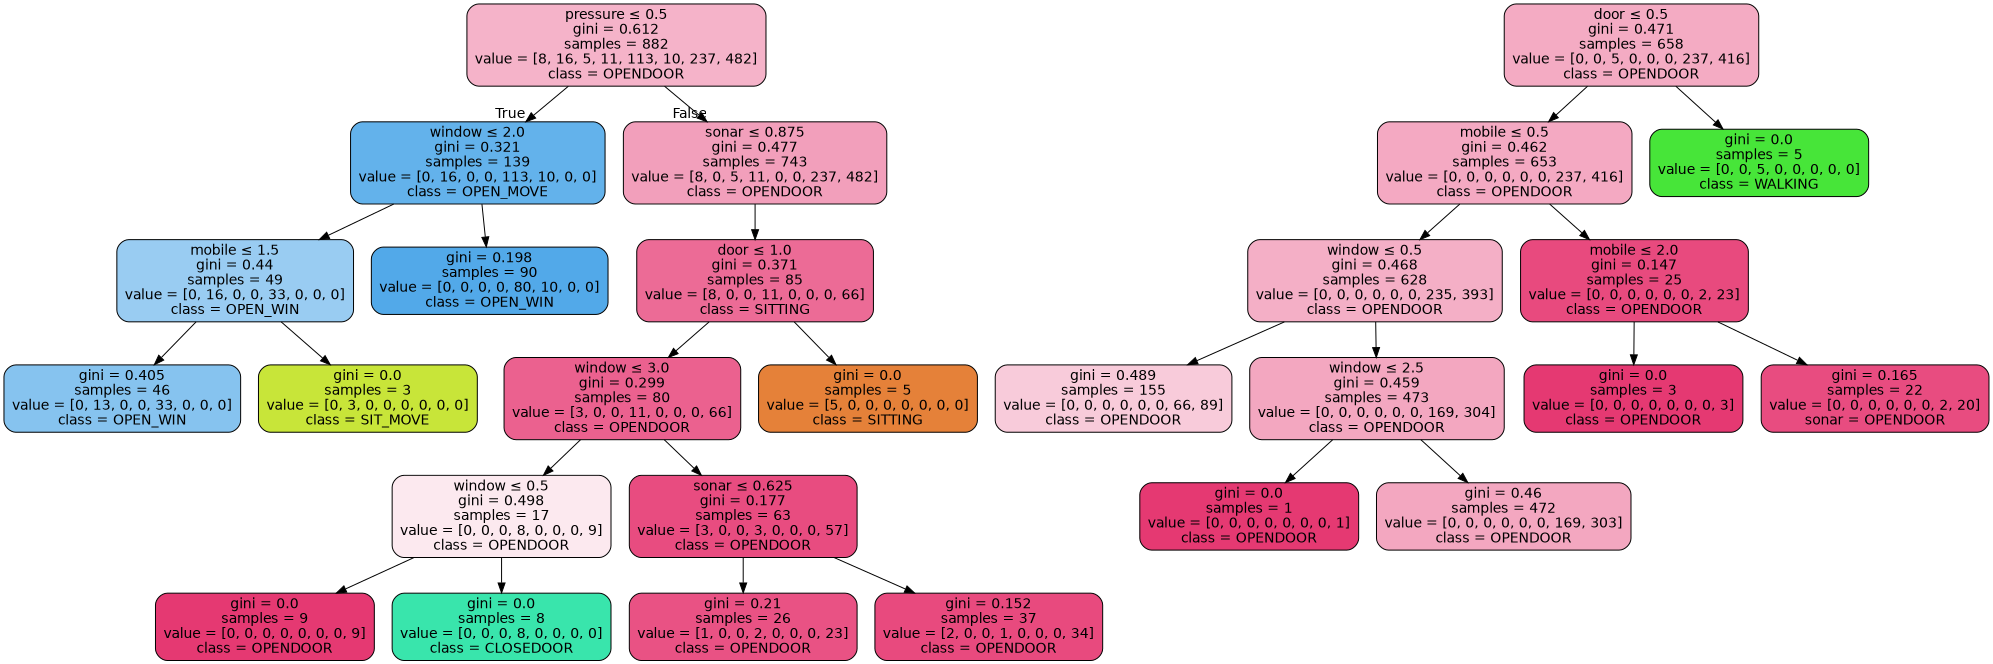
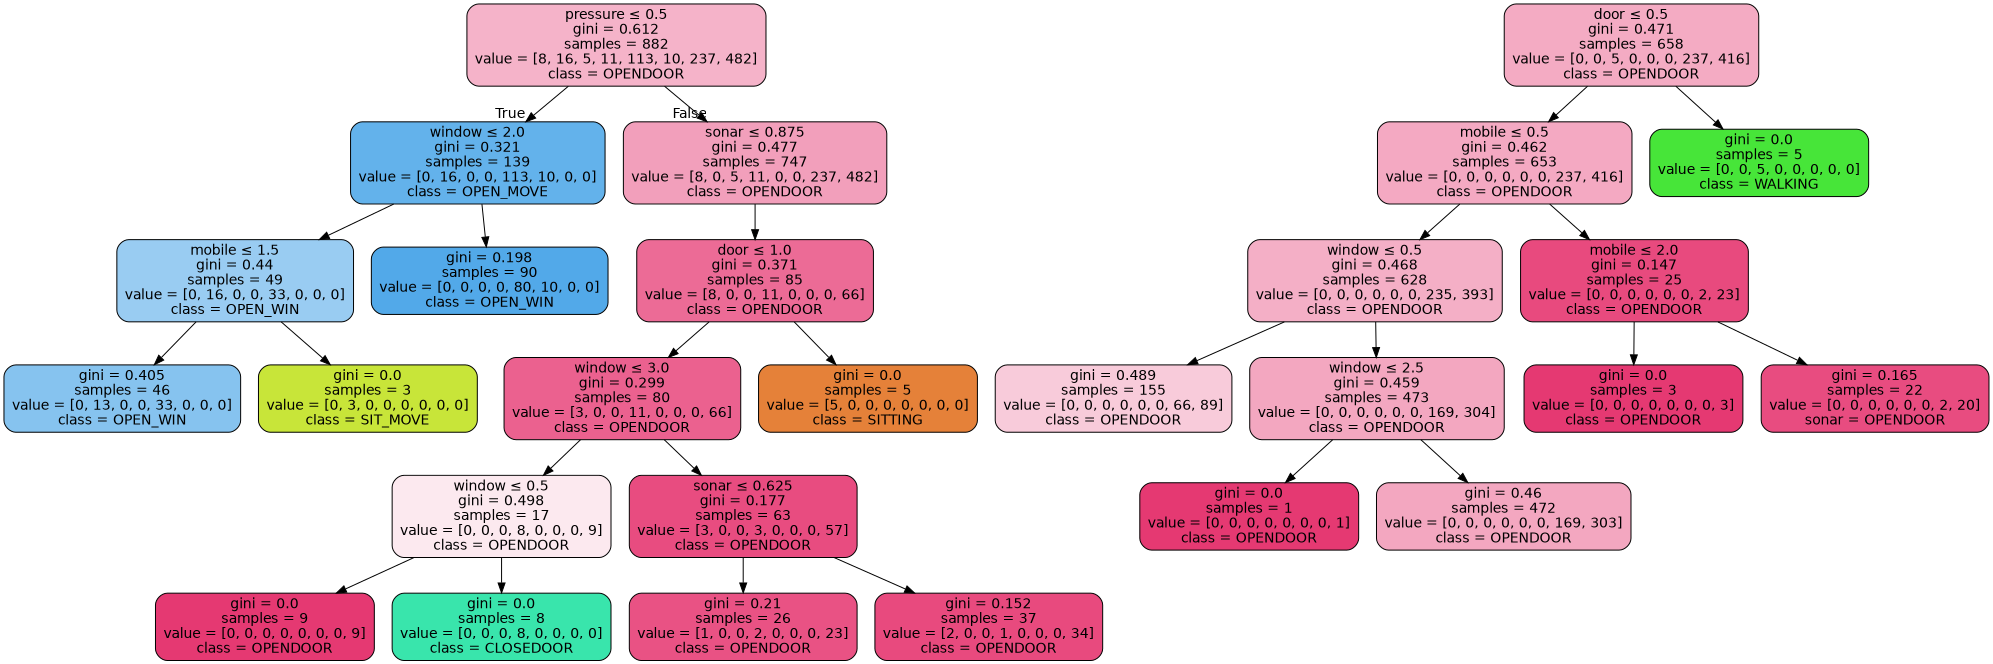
(755, 162) -> (755, 162)
(755, 310) -> (755, 310)
